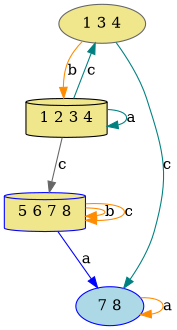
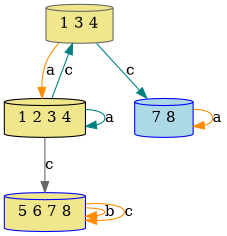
(102, 24) -> (80, 24)
(73, 71) -> (51, 71)
(75, 255) -> none
(110, 306) -> (164, 118)
